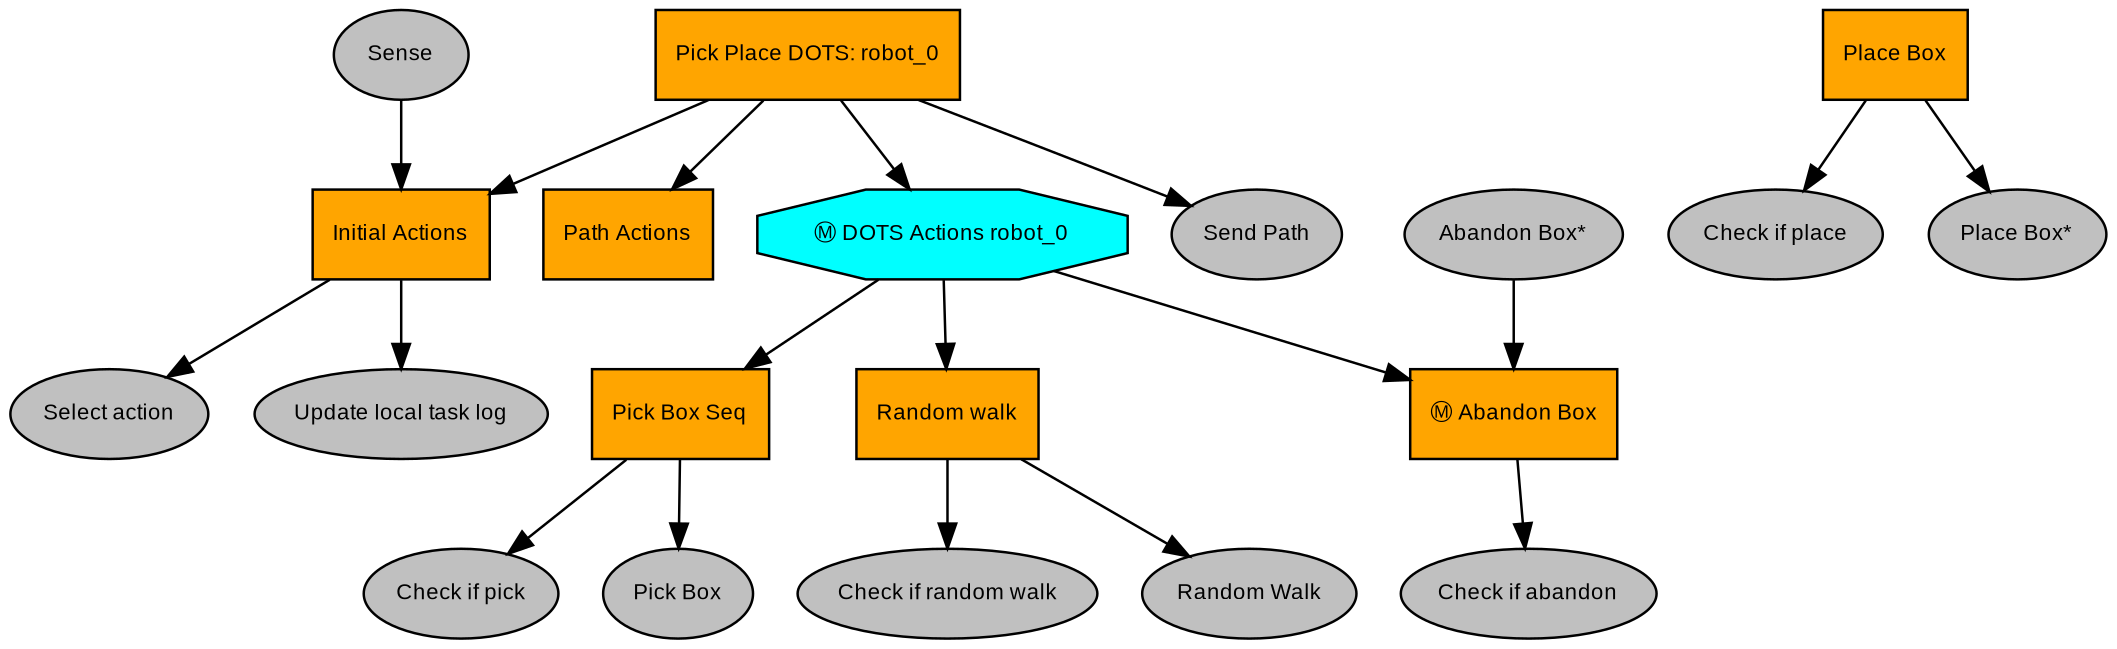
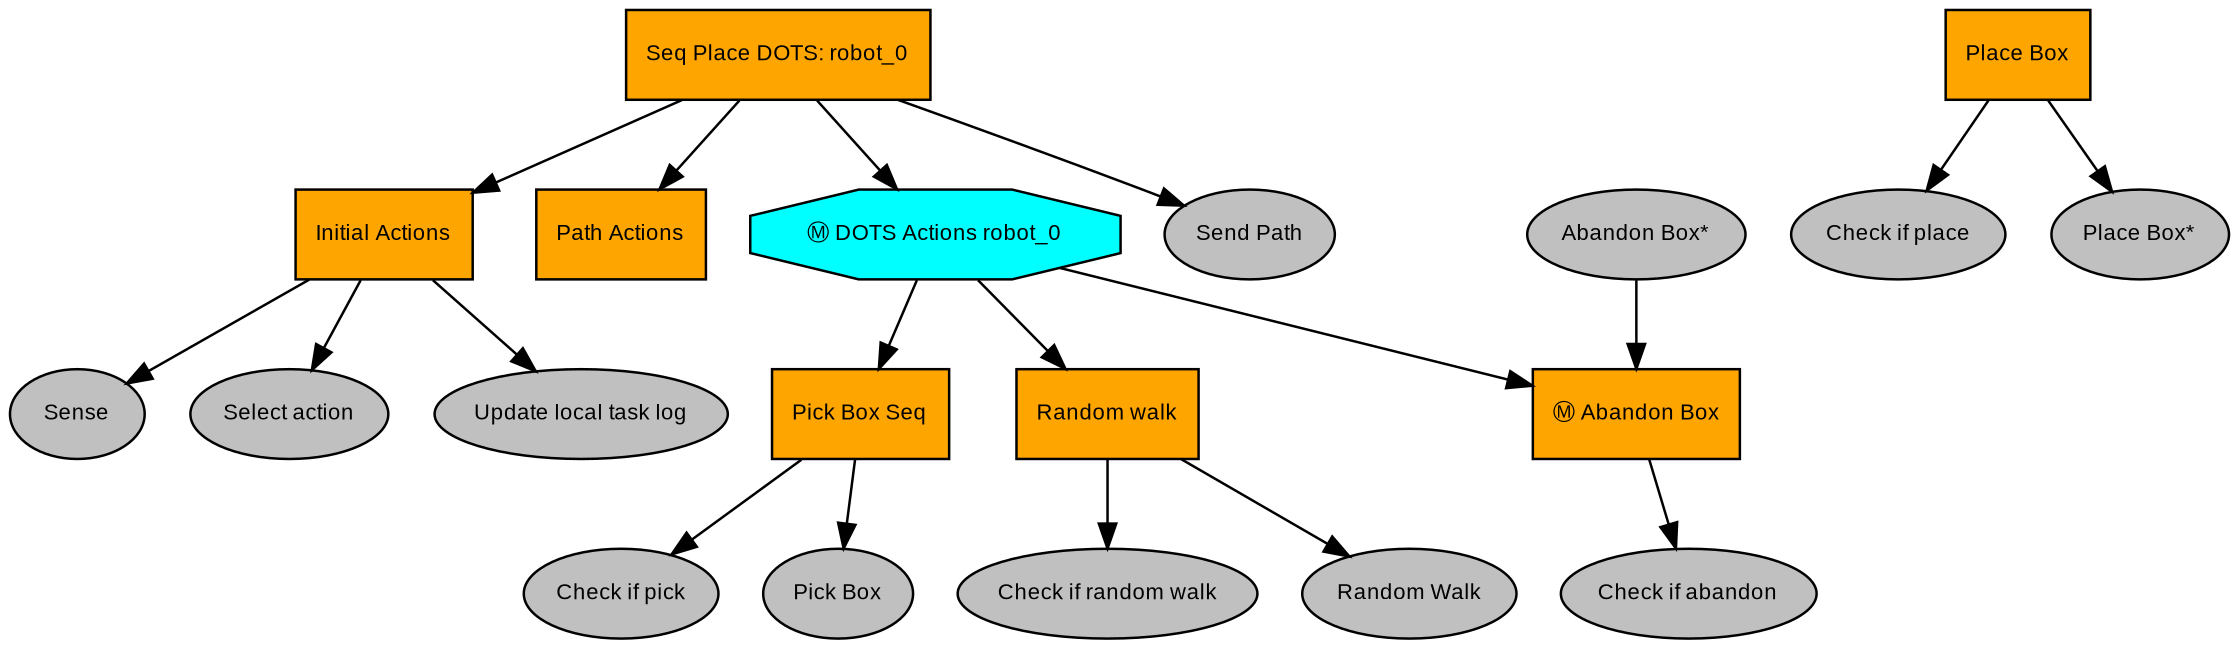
(808, 55) -> (778, 55)
(401, 132) -> (229, 325)
